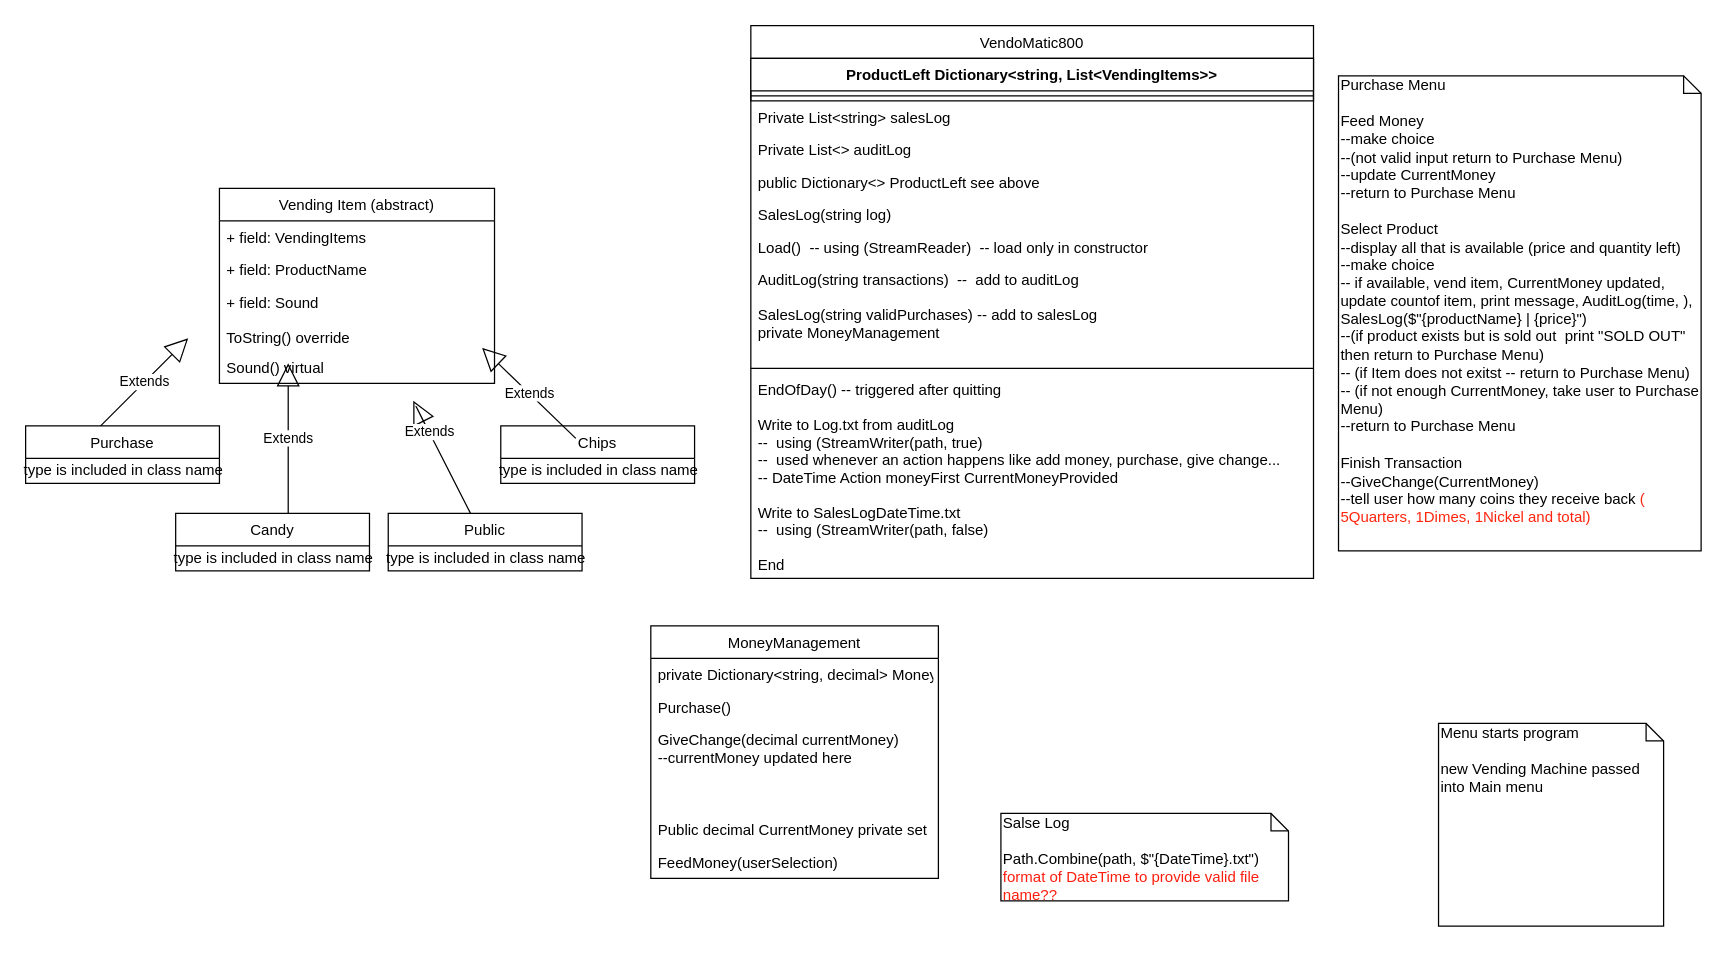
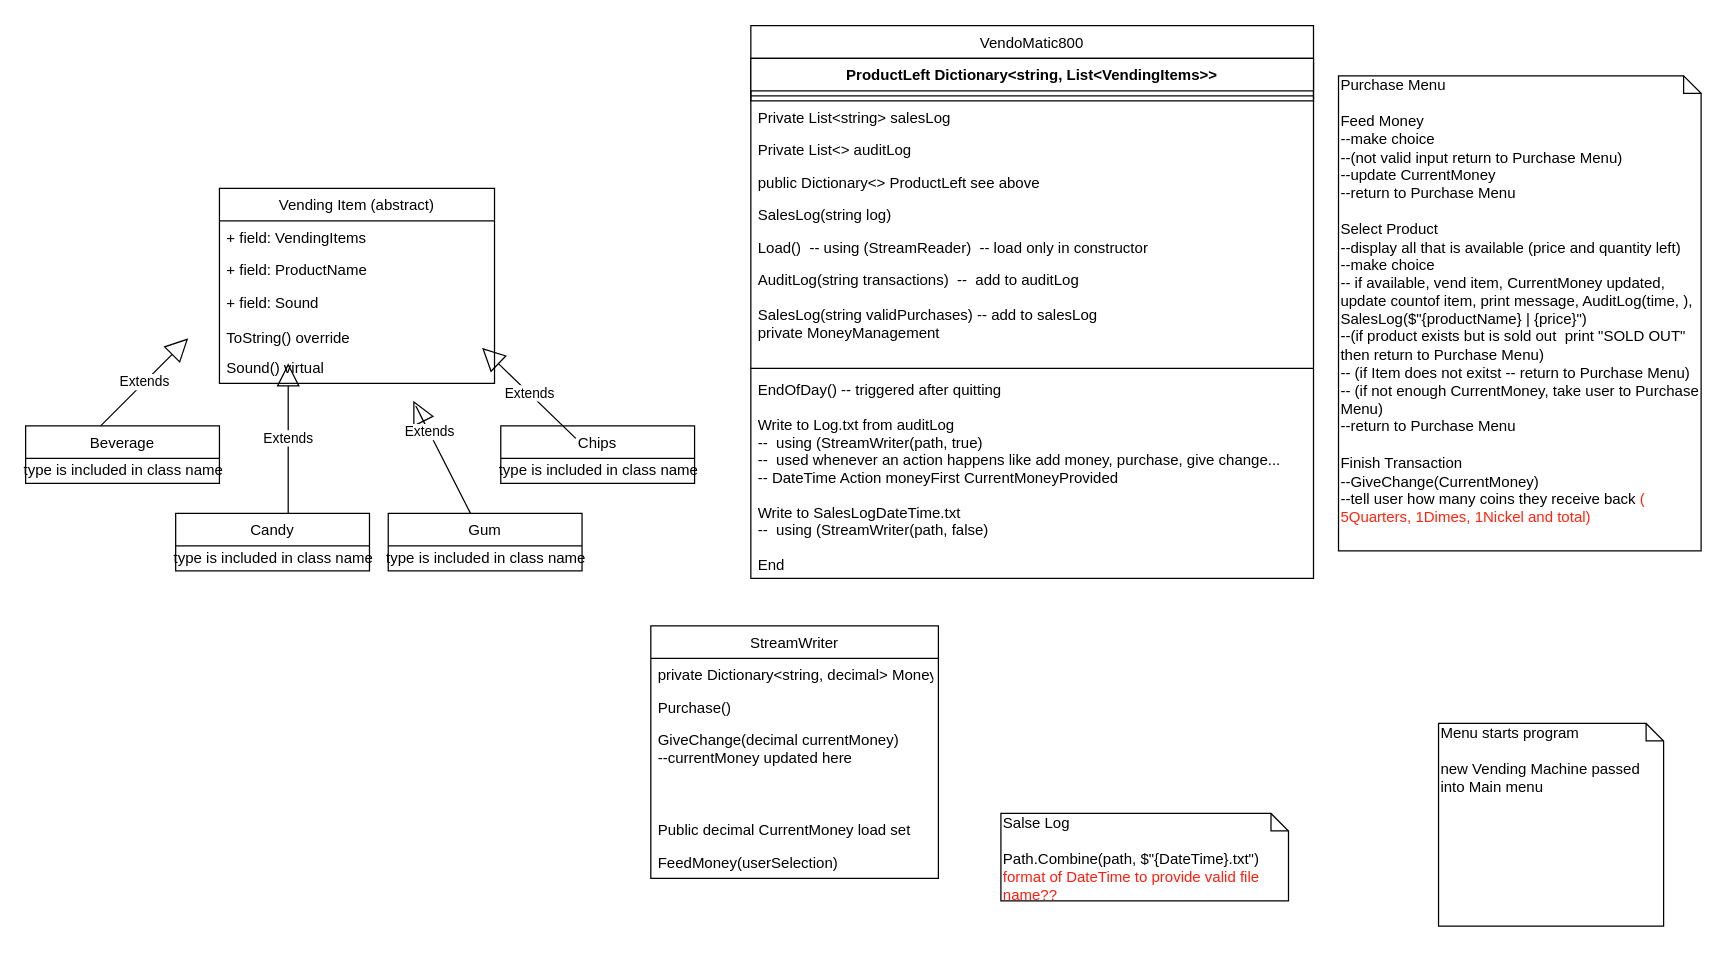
(122, 443) -> (122, 443)
(484, 530) -> (484, 530)
(794, 643) -> (794, 643)
(804, 830) -> (791, 830)
